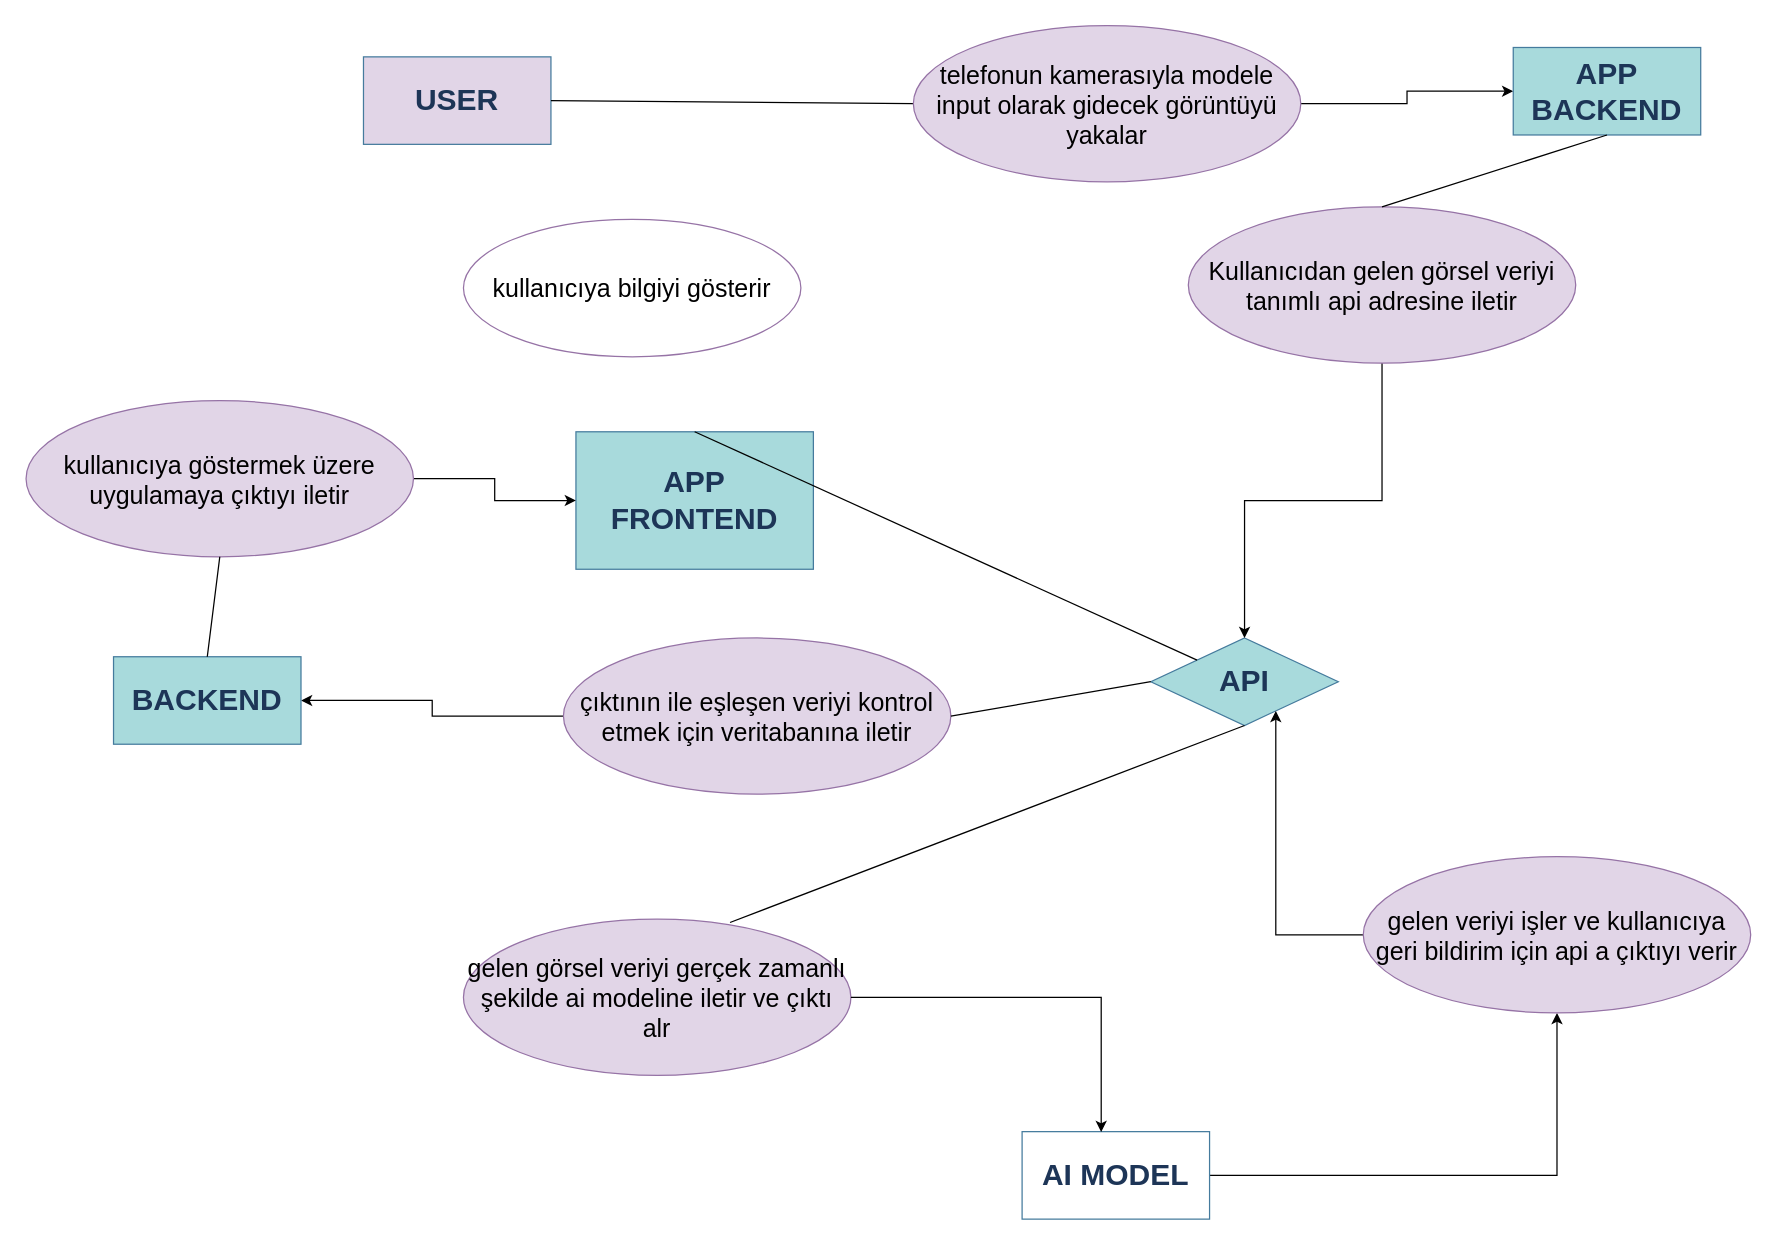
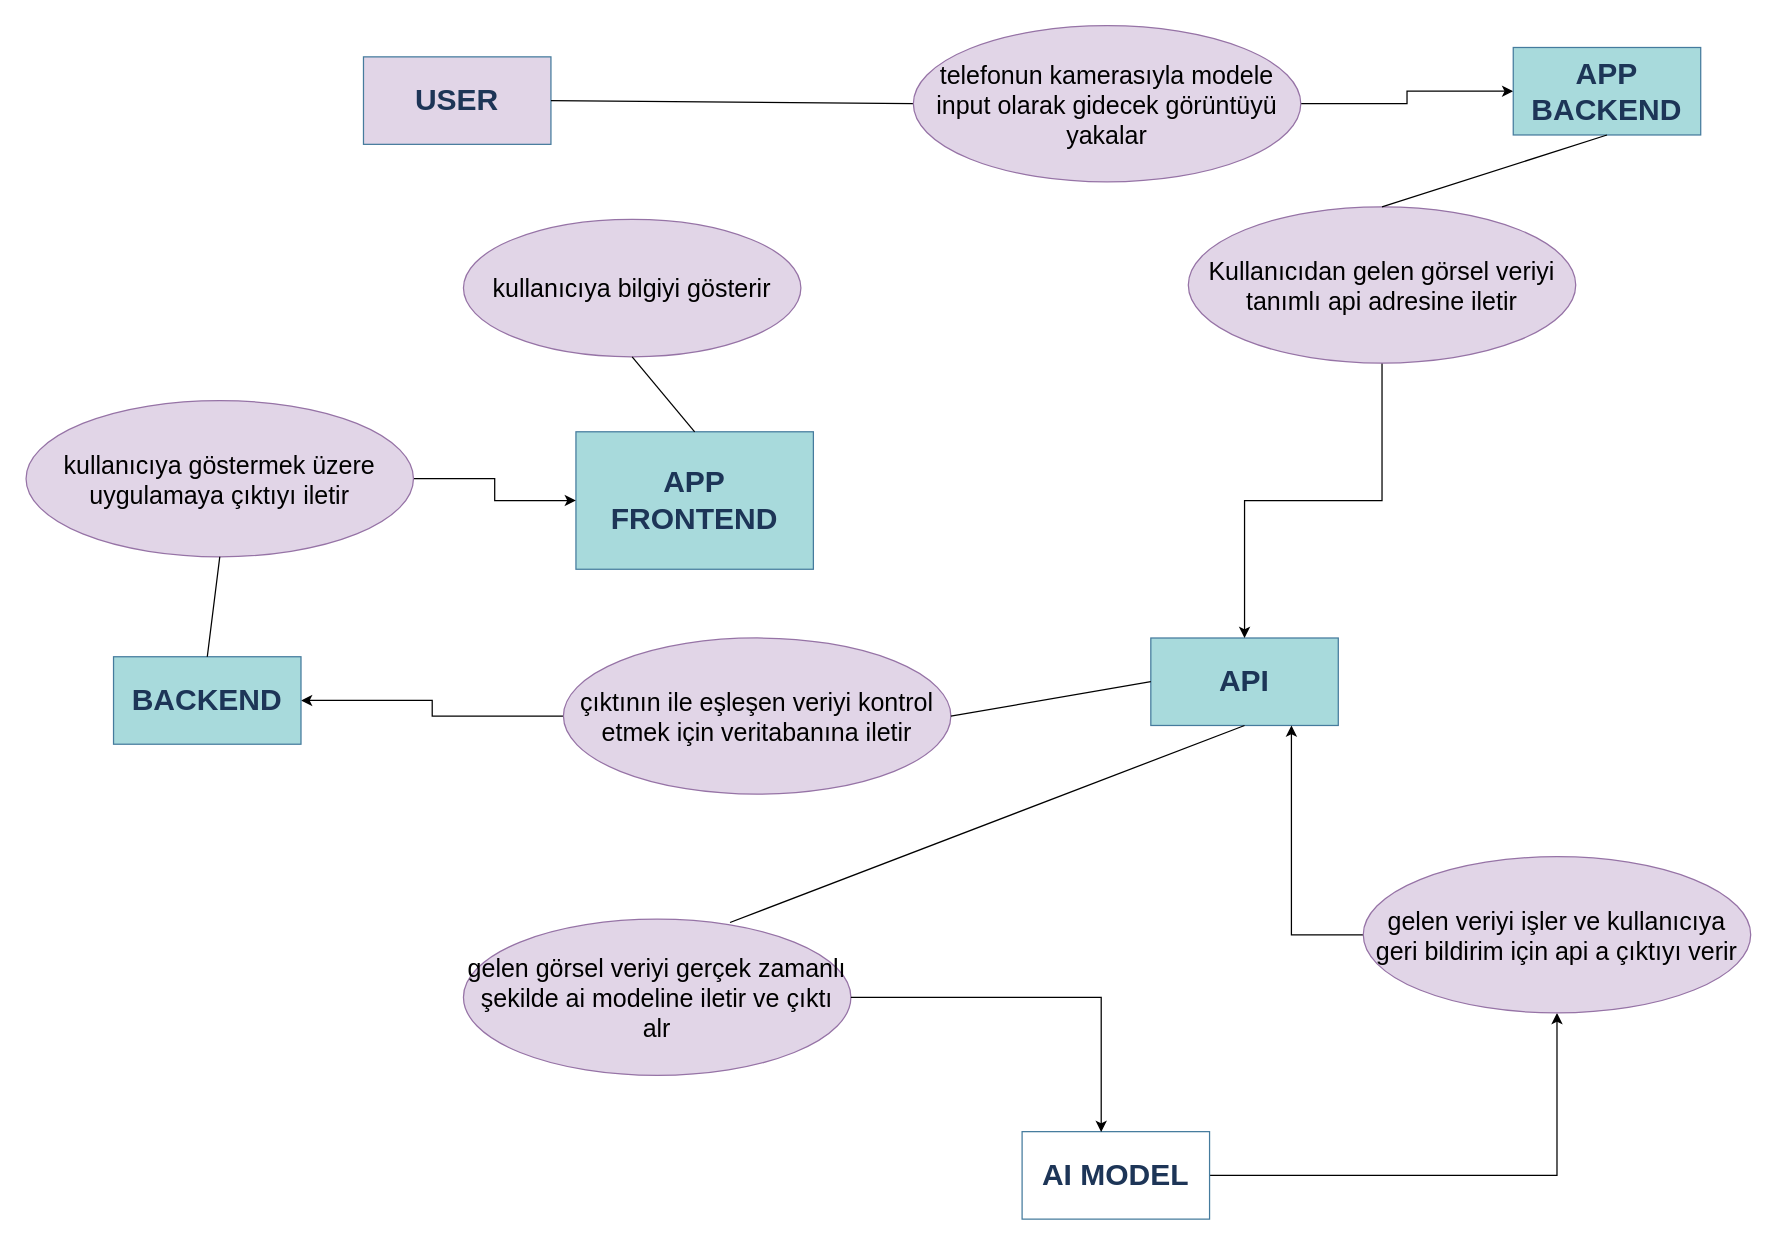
(632, 288) -> (632, 288)
(945, 546) -> (663, 395)
(1244, 682) -> (1244, 682)
